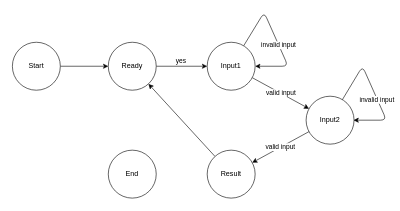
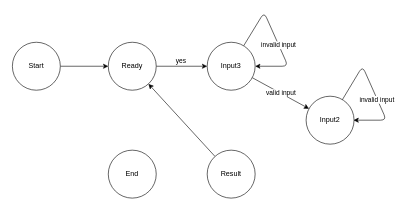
(231, 66) -> (231, 66)
(282, 146) -> none
